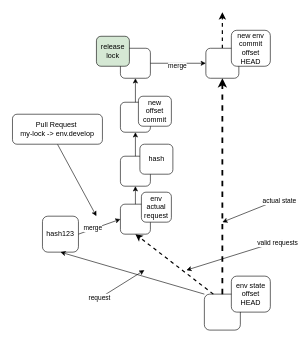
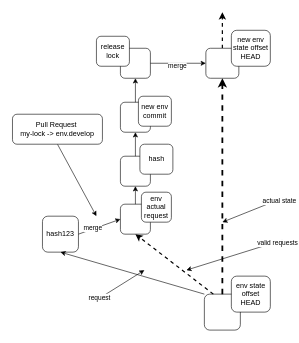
(251, 48) -> (251, 48)
(113, 51) -> (113, 51)
(155, 111) -> (155, 111)
